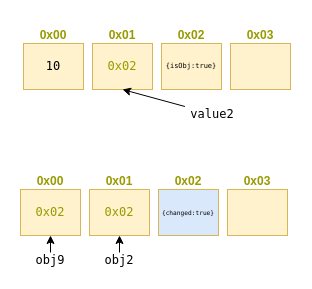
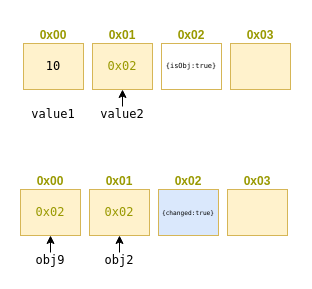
(192, 67) -> (192, 67)
none -> (54, 114)
(213, 114) -> (123, 114)
